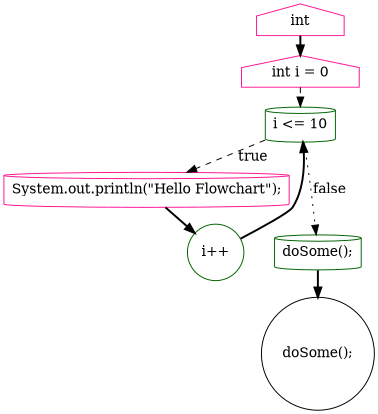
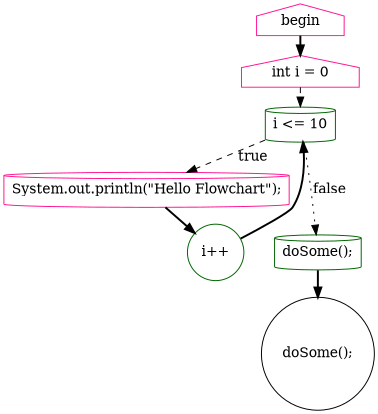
(300, 21) -> (300, 21)
